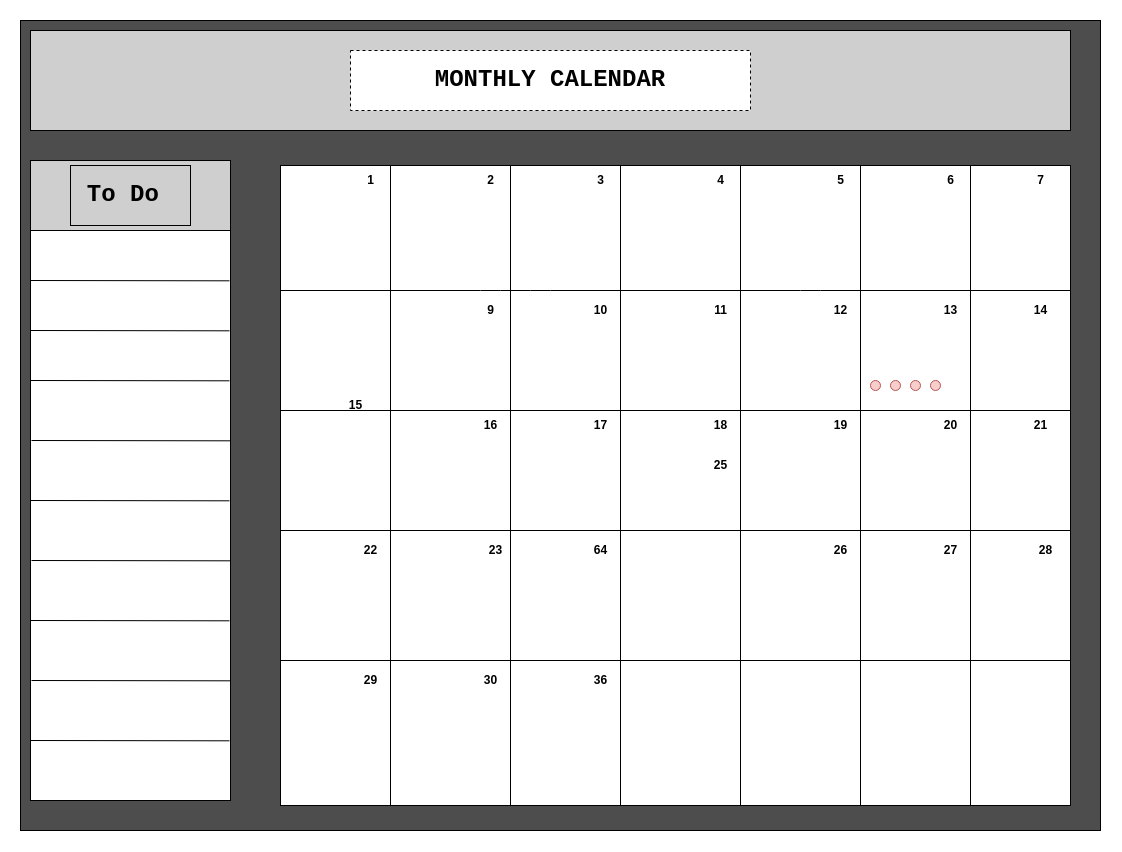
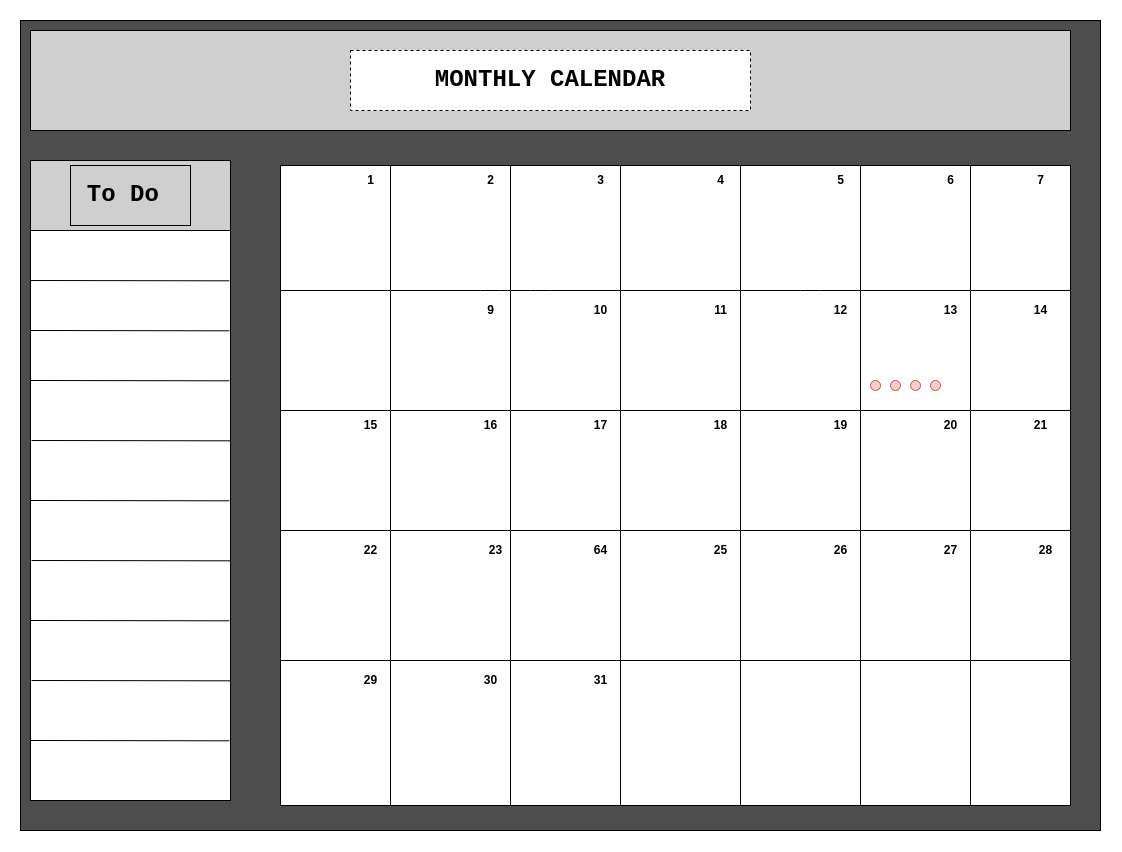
(356, 406) -> (371, 426)
(721, 466) -> (721, 551)
(601, 681) -> (601, 681)
